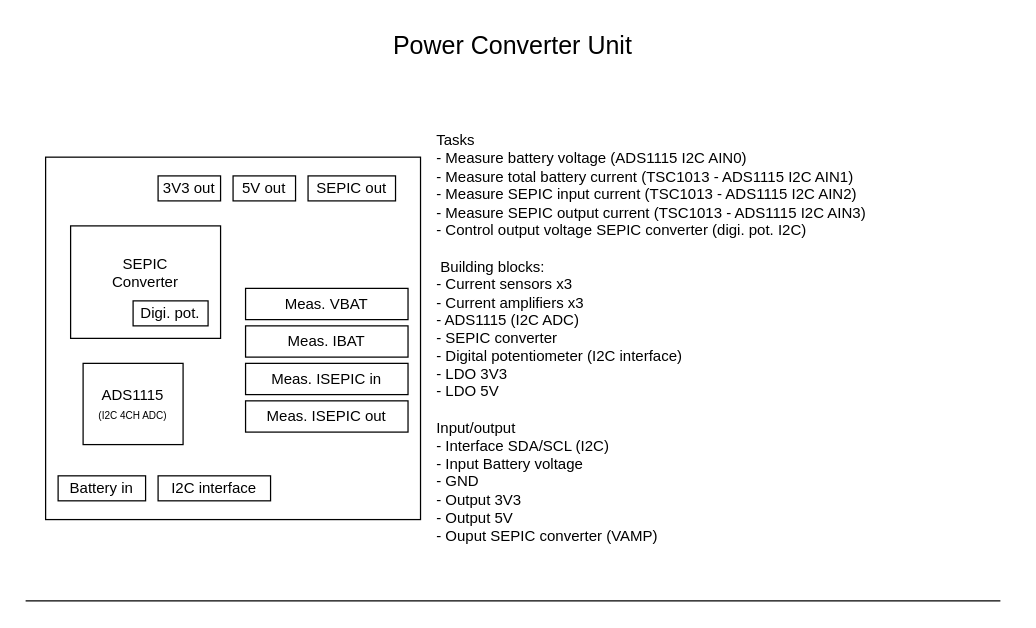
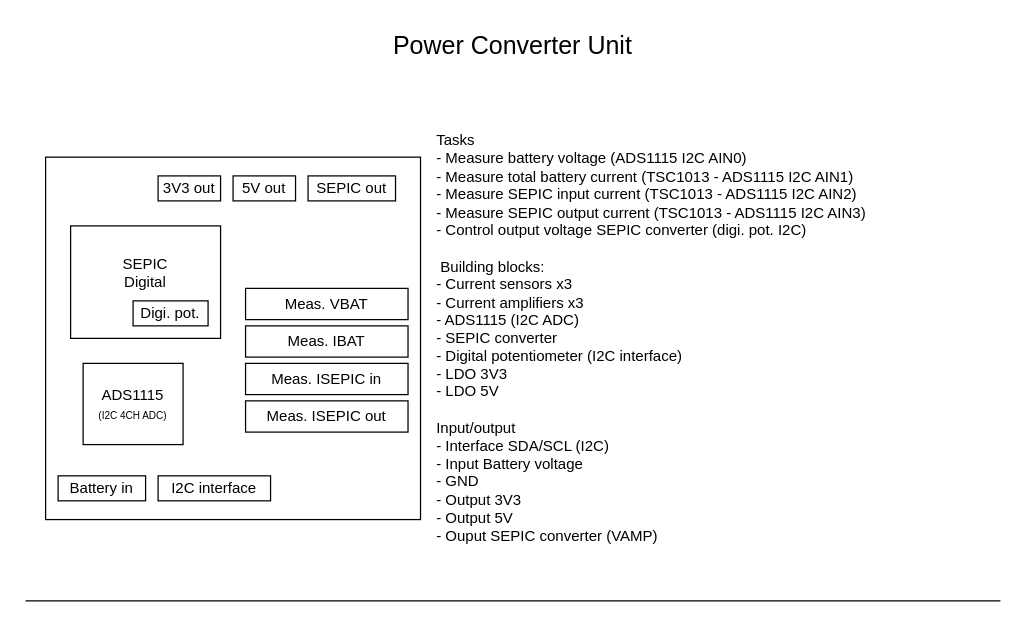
(146, 282) -> (146, 282)
